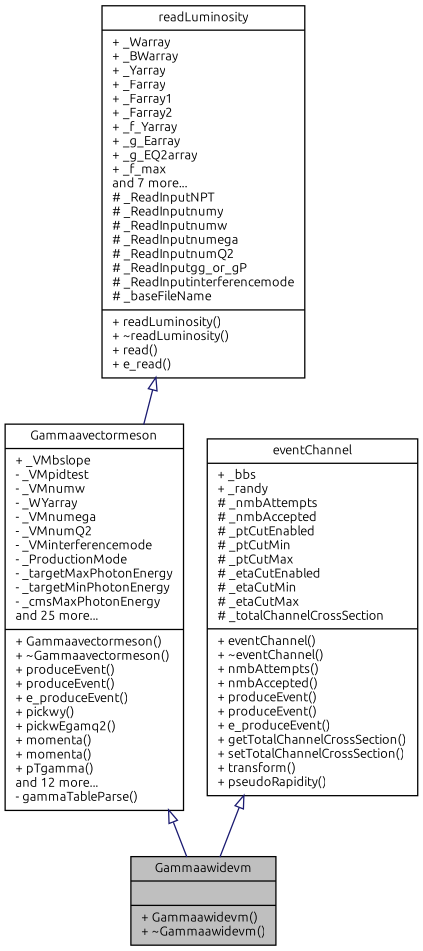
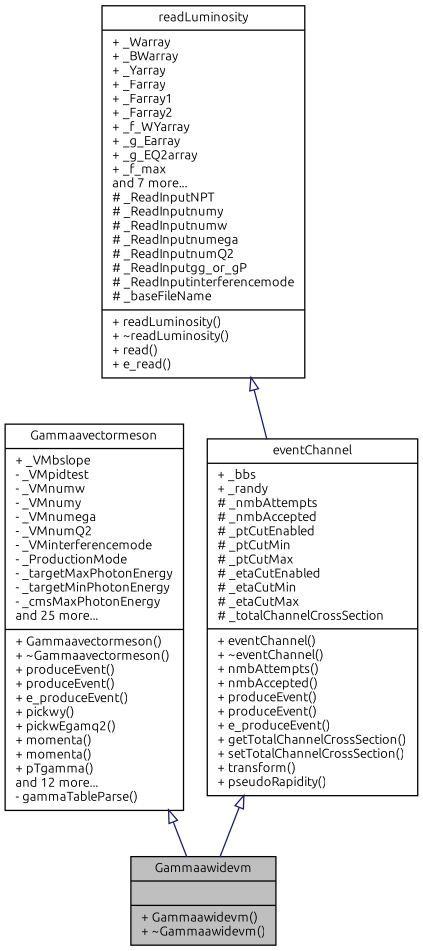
(145, 127) -> (151, 127)
(148, 407) -> (261, 415)
(47, 503) -> (49, 503)
